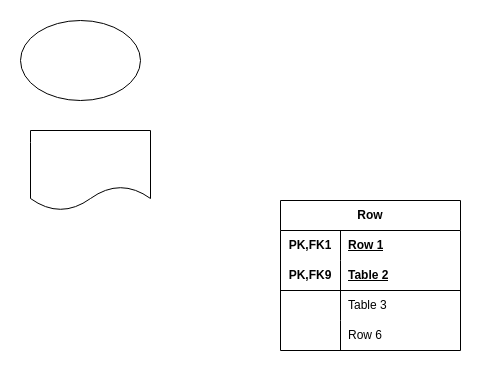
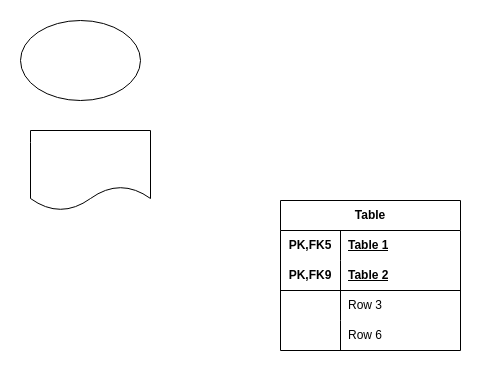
(371, 216) -> (371, 216)
(311, 246) -> (311, 246)
(364, 246) -> (369, 246)
(369, 306) -> (364, 306)
